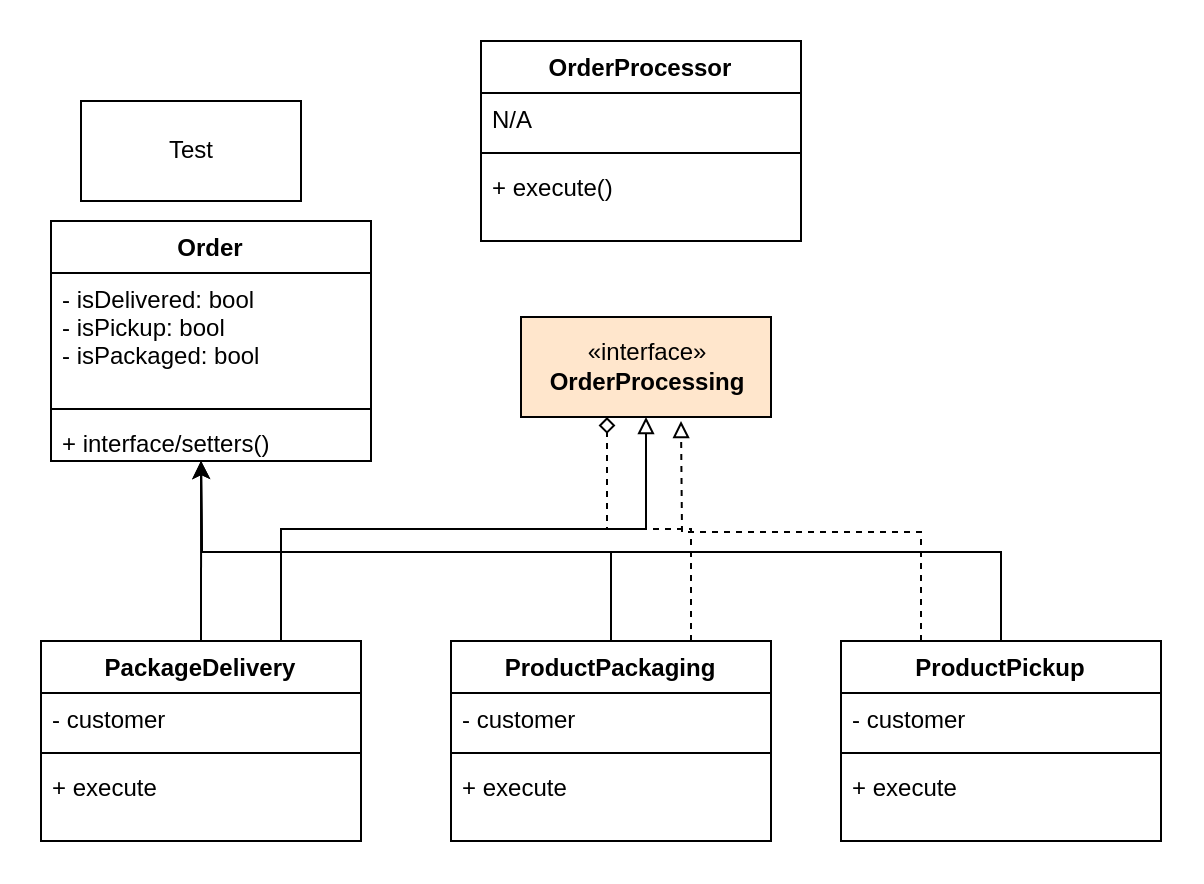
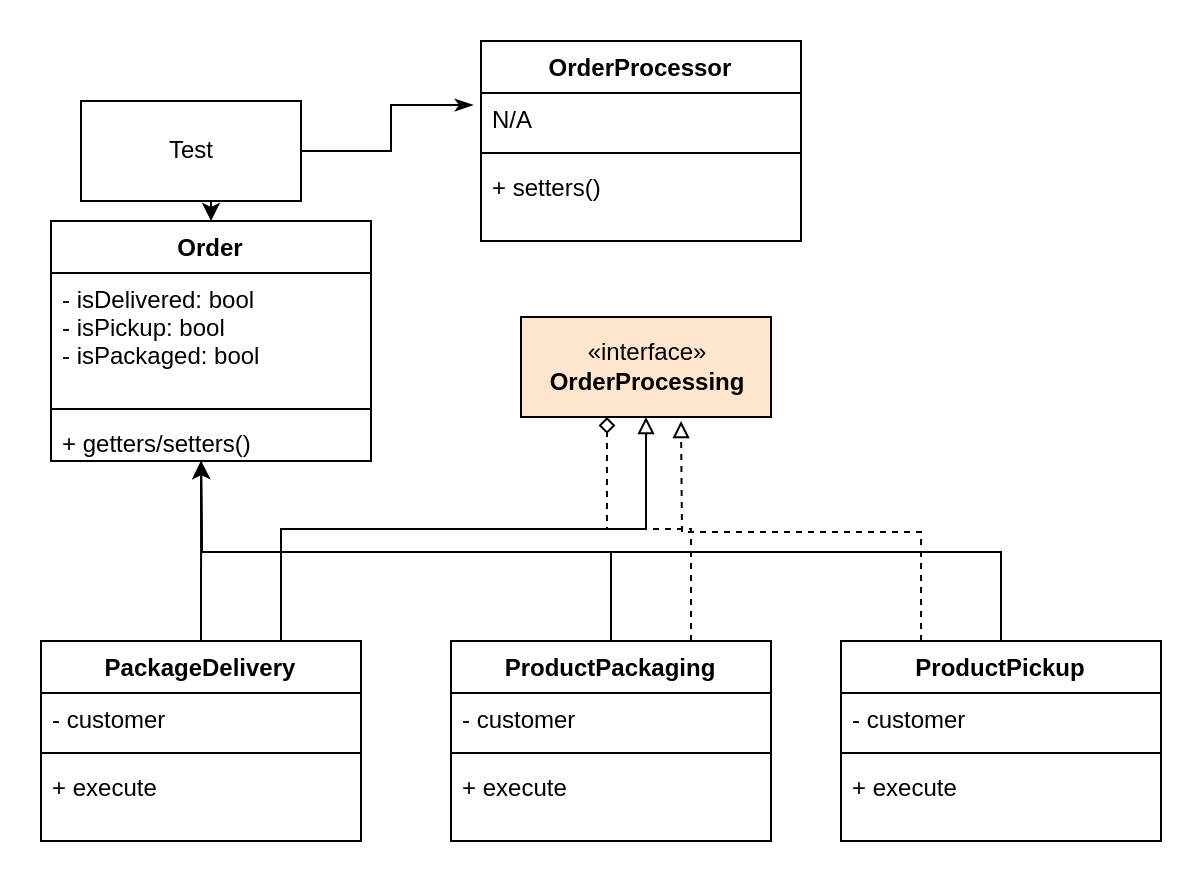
none -> (391, 139)
(563, 188) -> (563, 188)
none -> (209, 201)
(197, 444) -> (187, 444)
